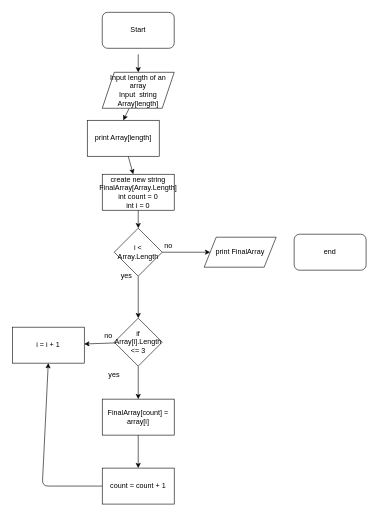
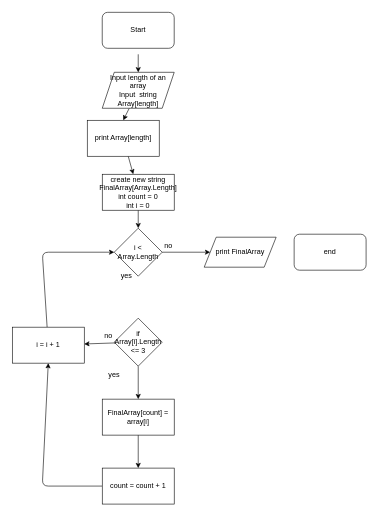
(138, 312) -> none
none -> (46, 313)
